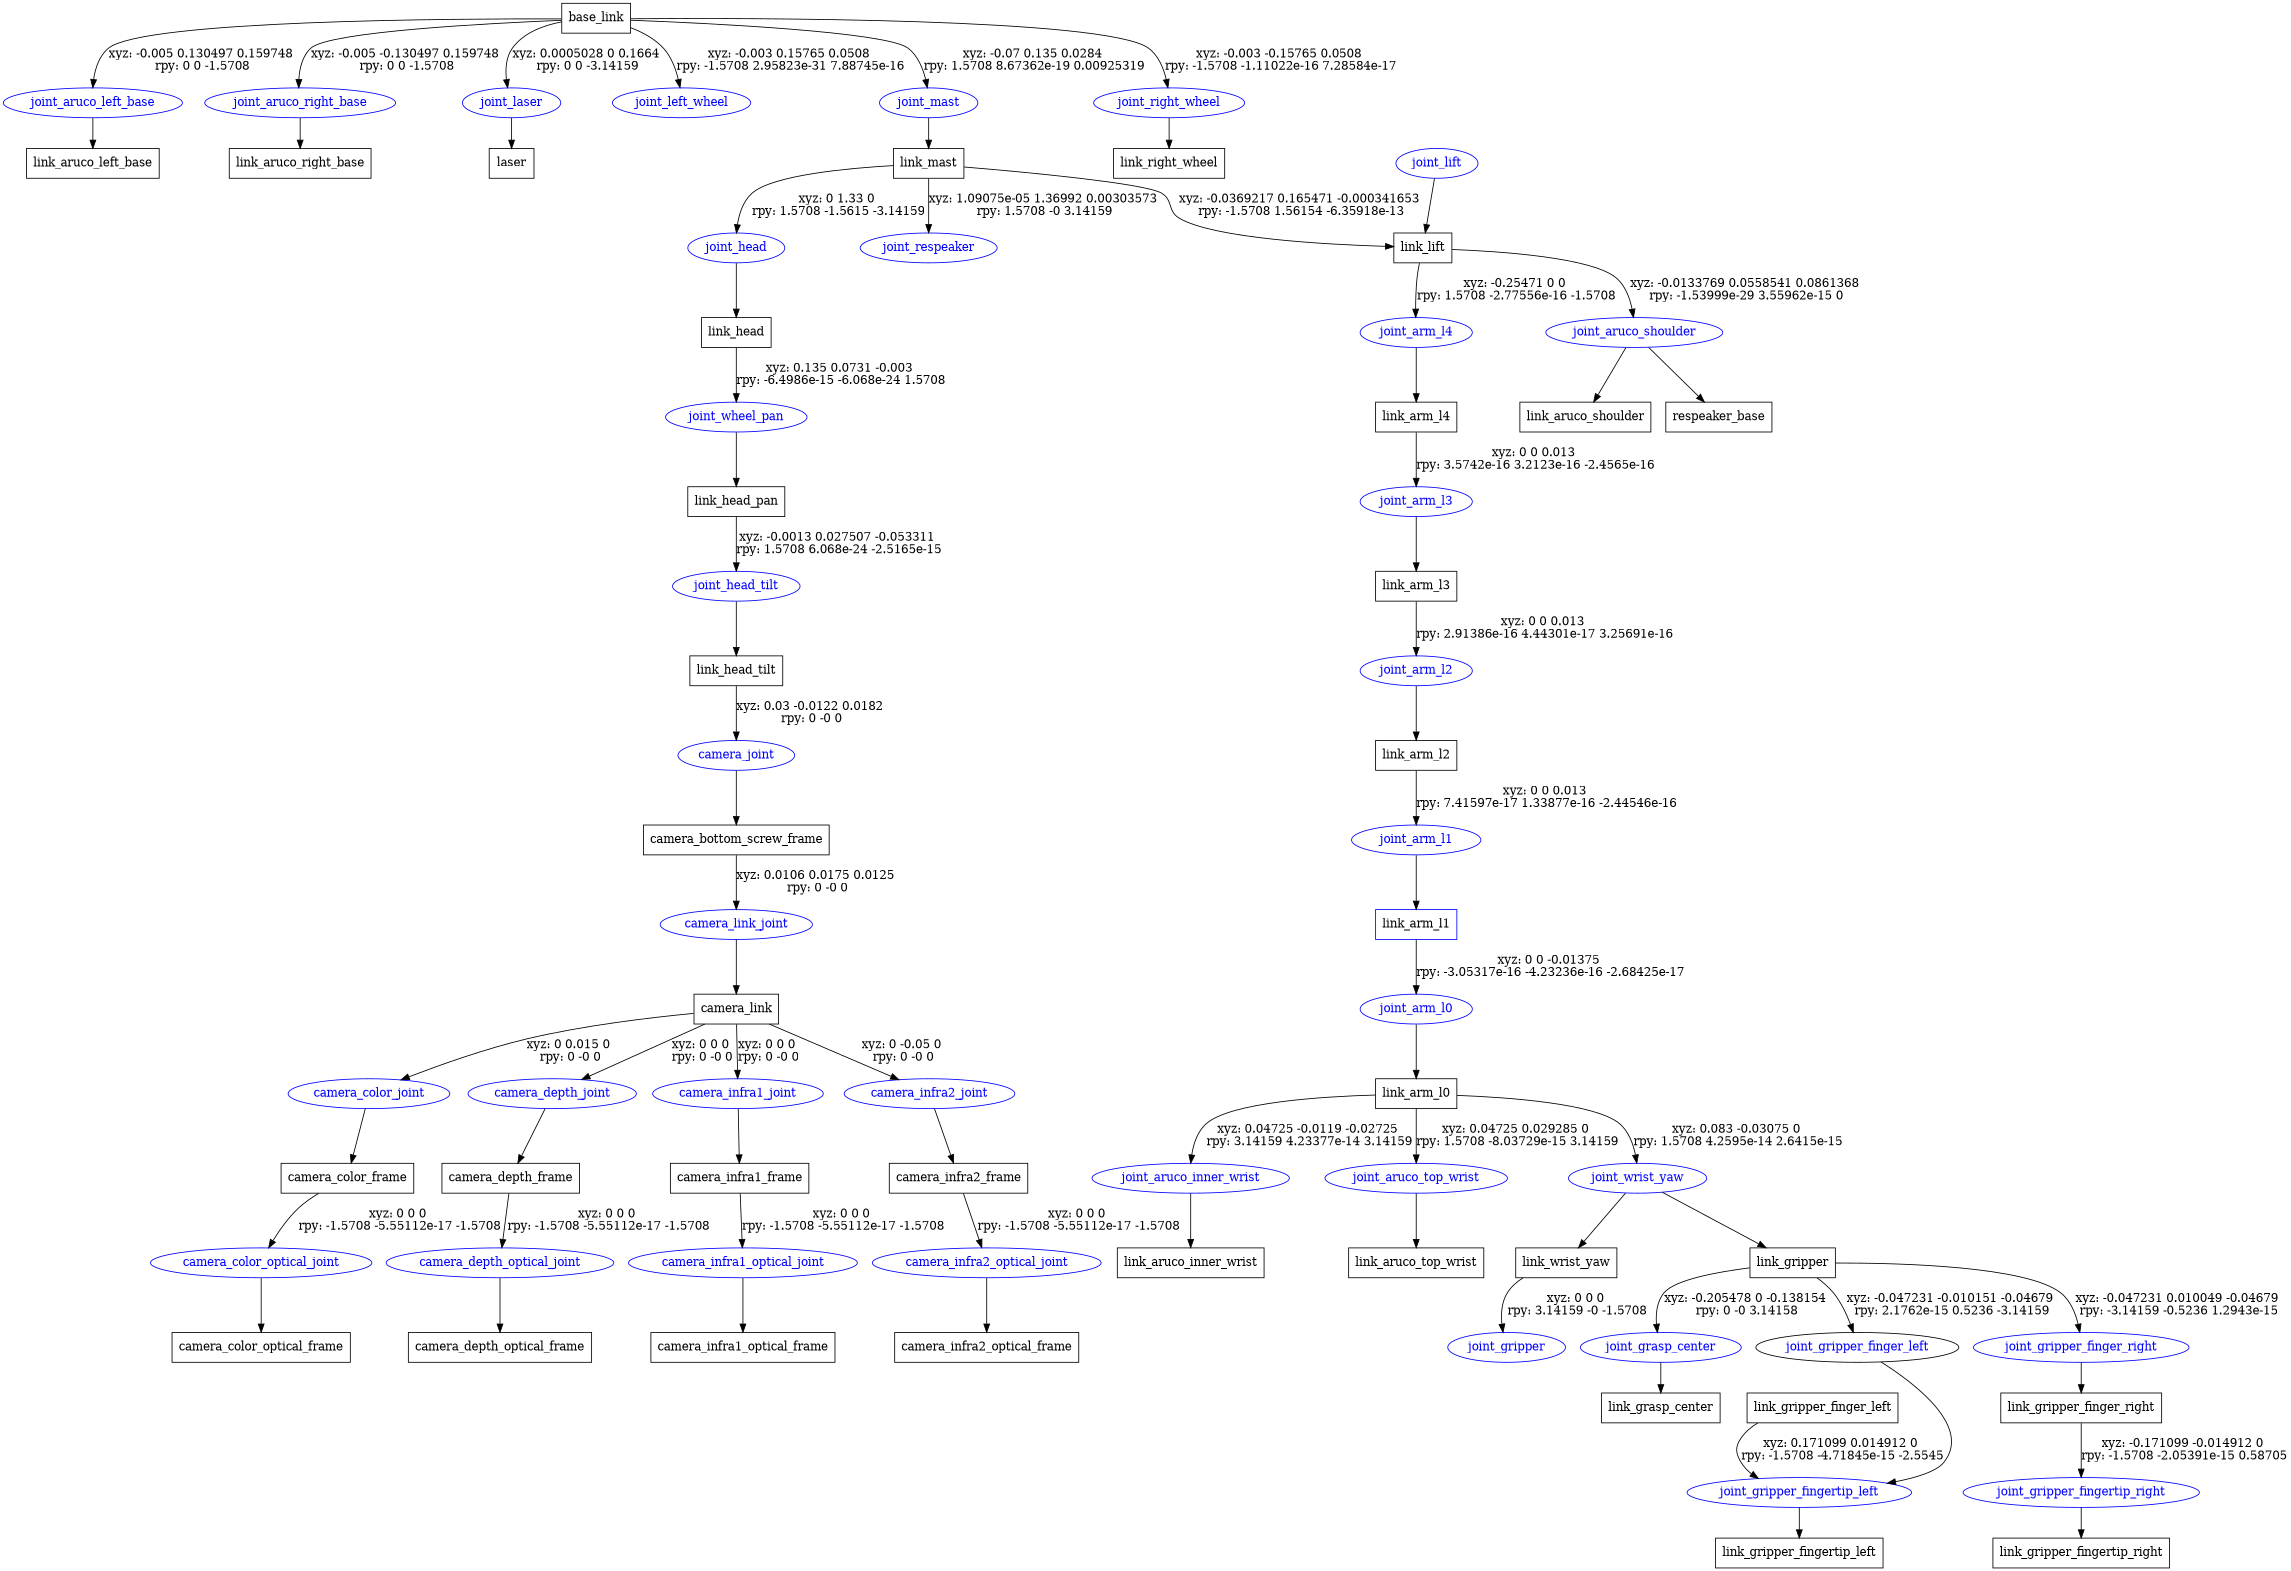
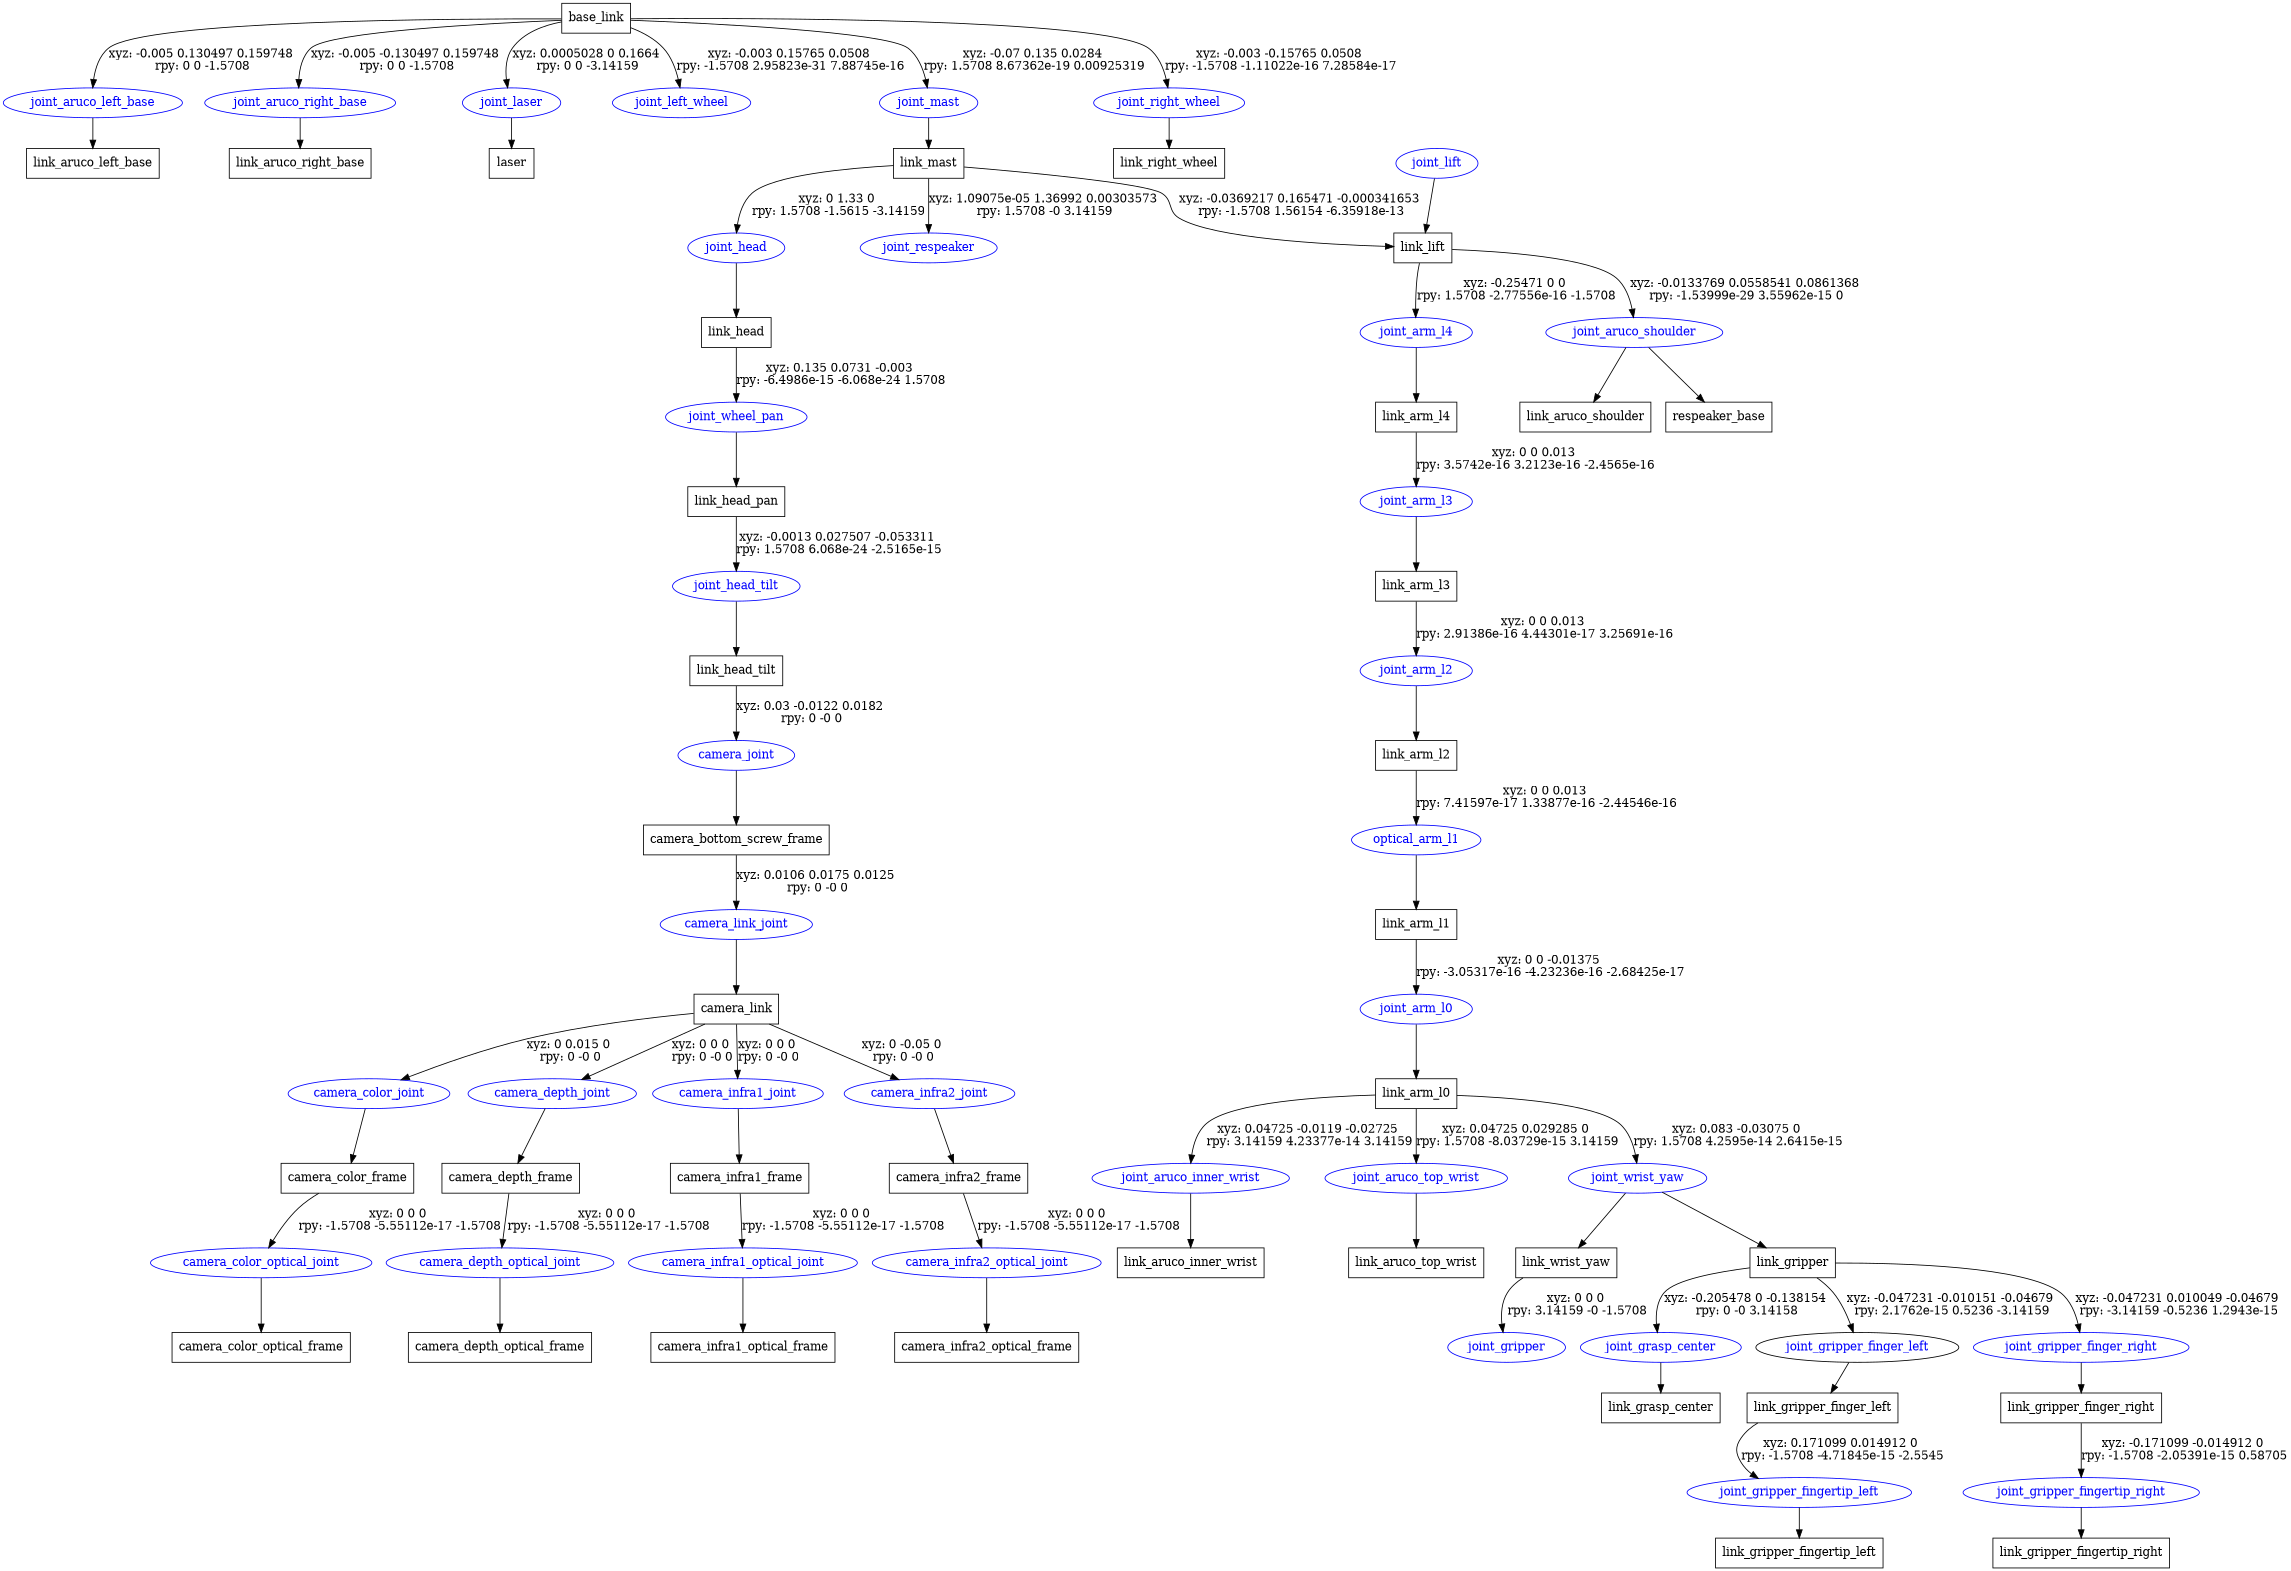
(1416, 840) -> (1416, 840)
(1416, 925) -> (1416, 925)
(1947, 1425) -> (1842, 1374)
